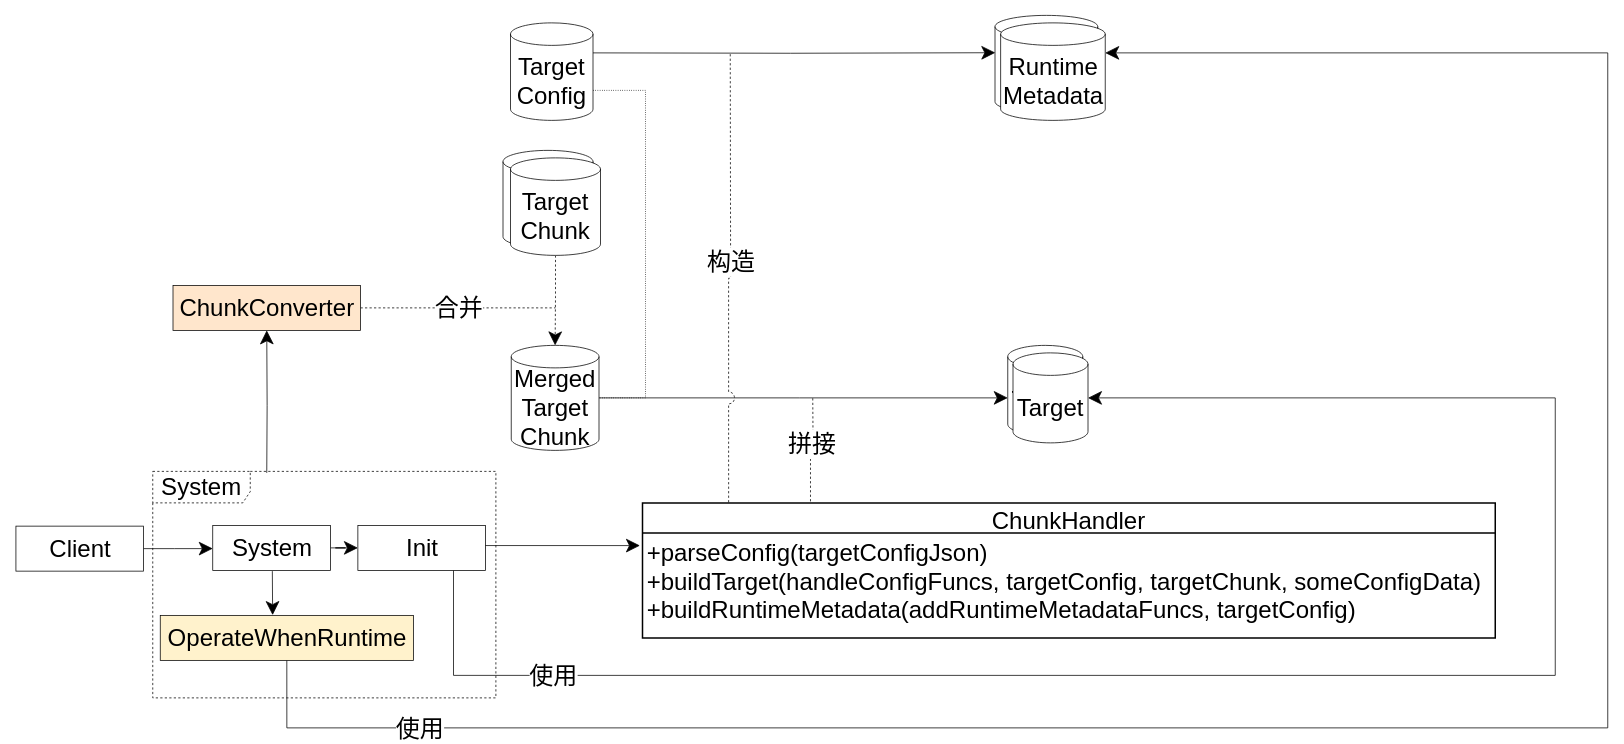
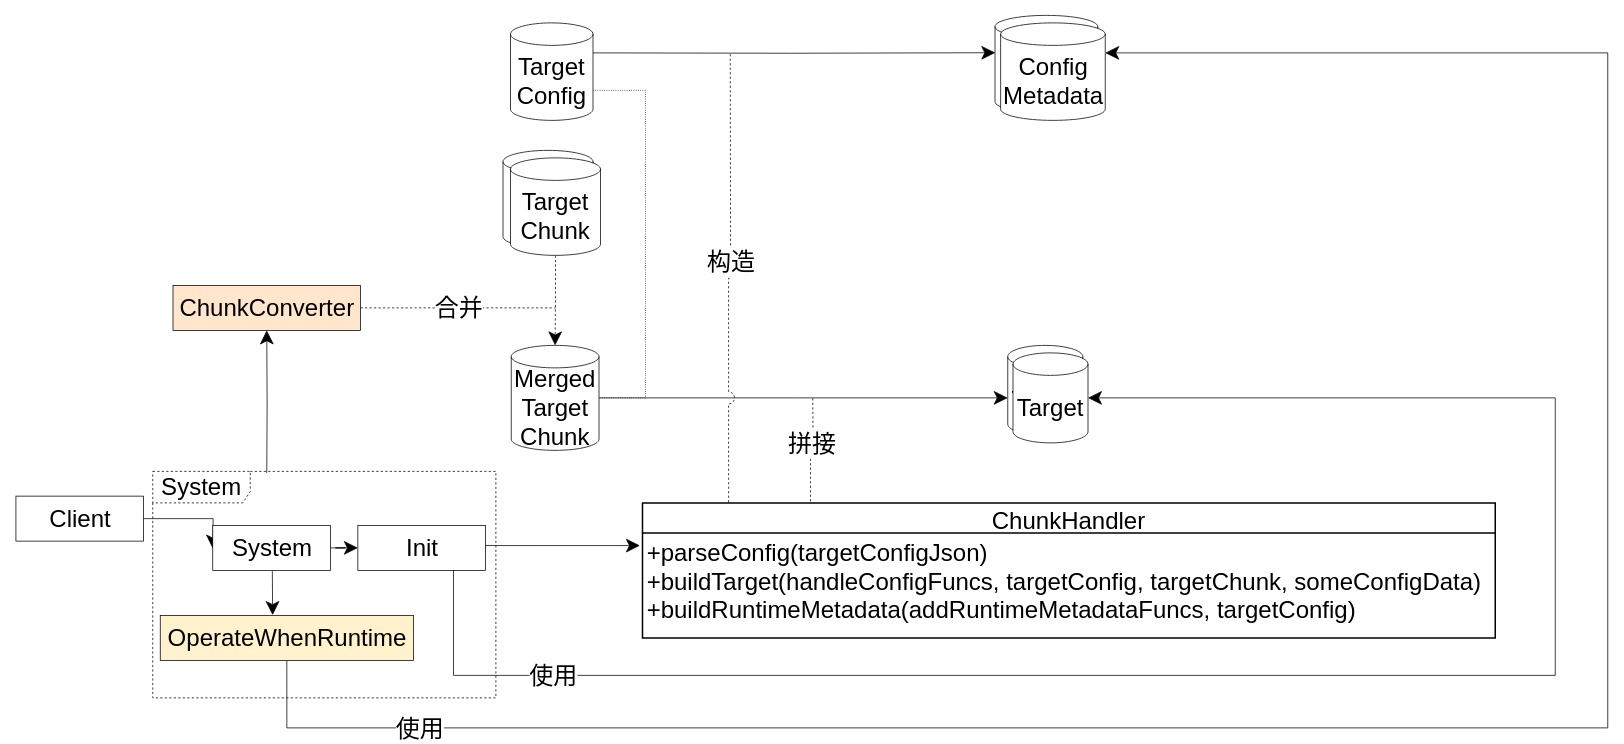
(1053, 81) -> (1053, 81)
(80, 549) -> (80, 519)
